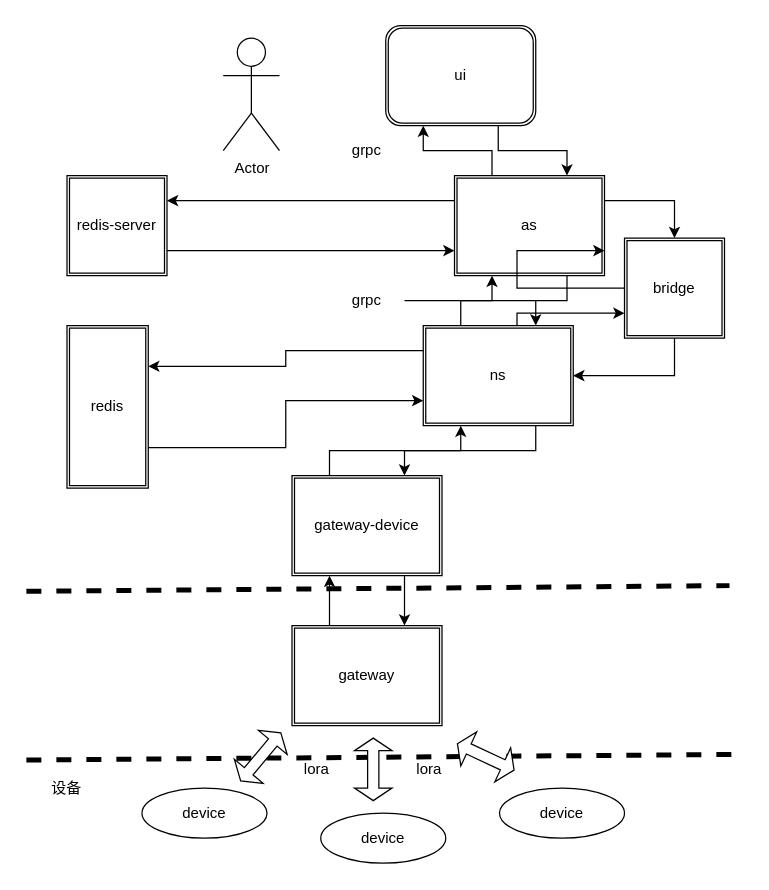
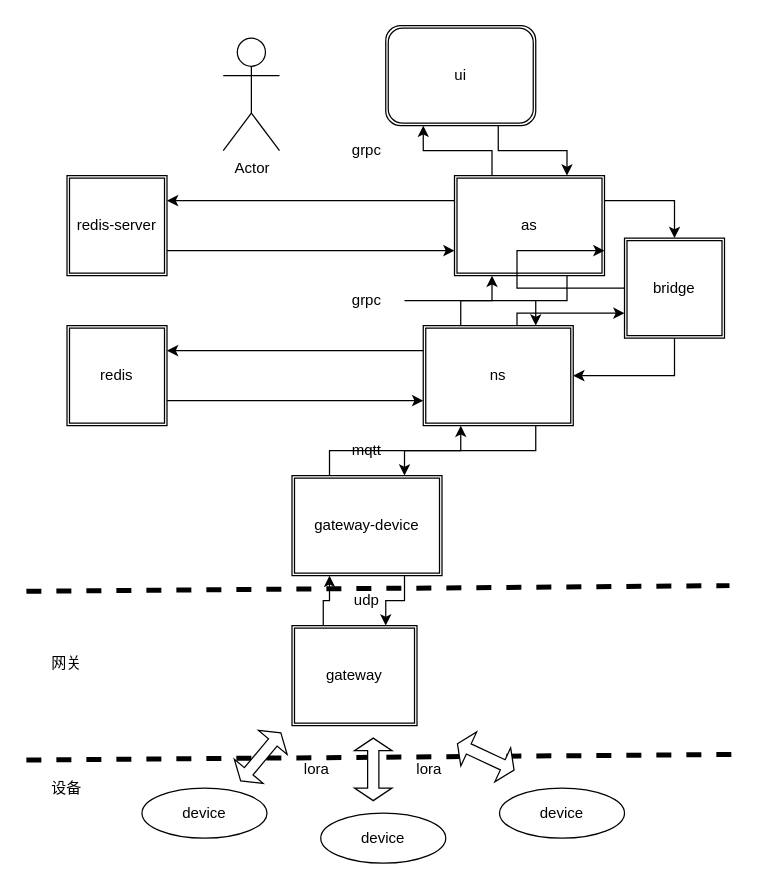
(108, 407) -> (117, 376)
none -> (367, 451)
none -> (367, 601)
none -> (67, 663)
(367, 676) -> (354, 676)
